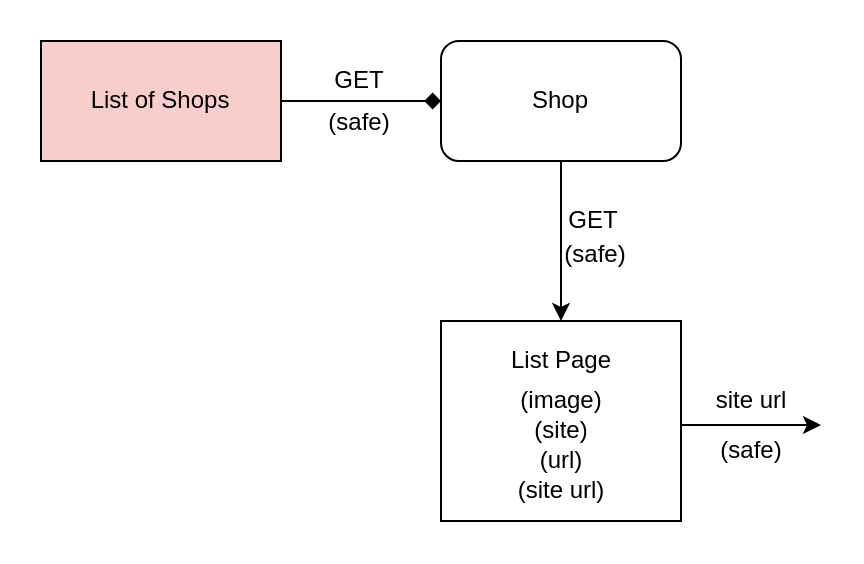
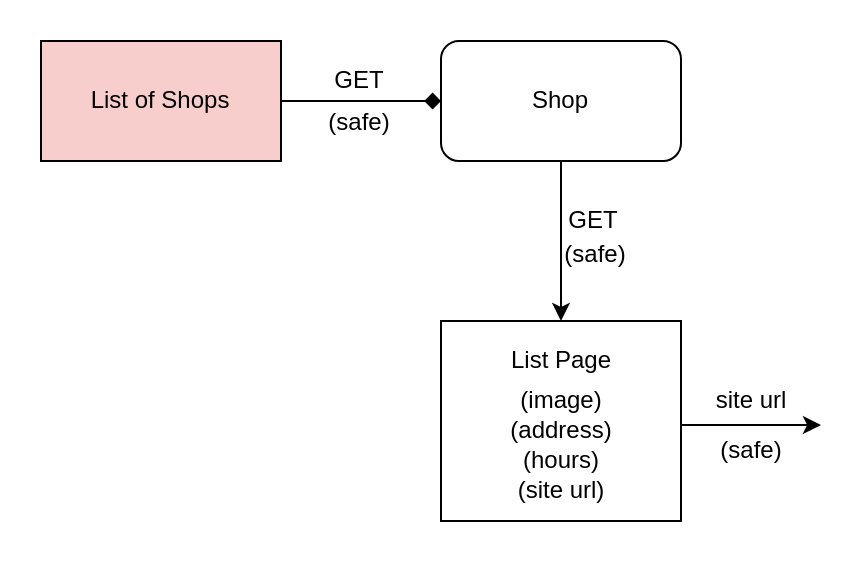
(562, 431) -> (562, 431)
(562, 461) -> (562, 461)
